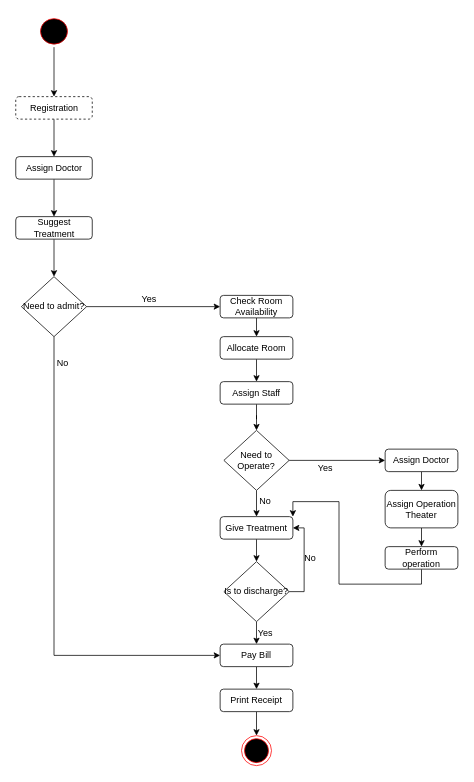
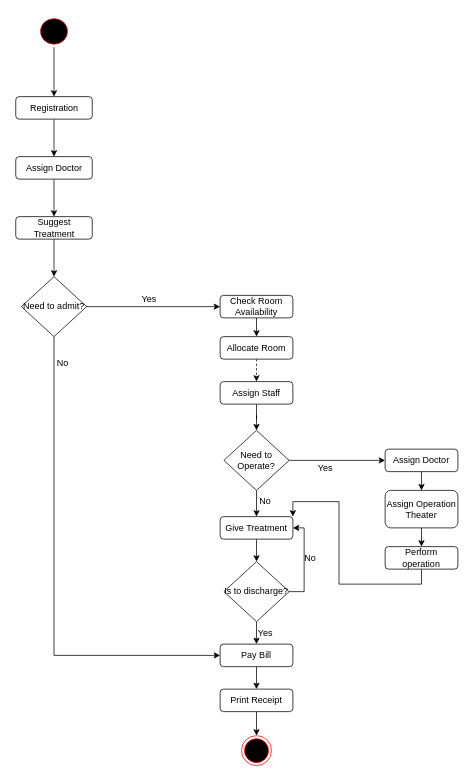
(54, 108) -> (54, 108)
(257, 367) -> (257, 367)
